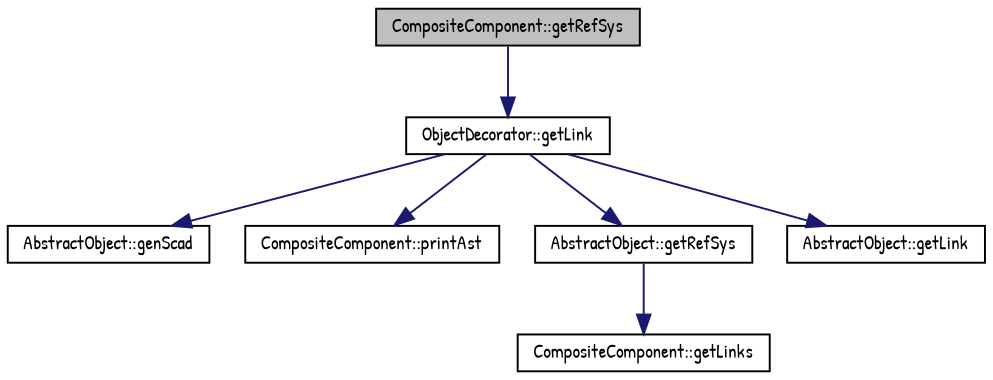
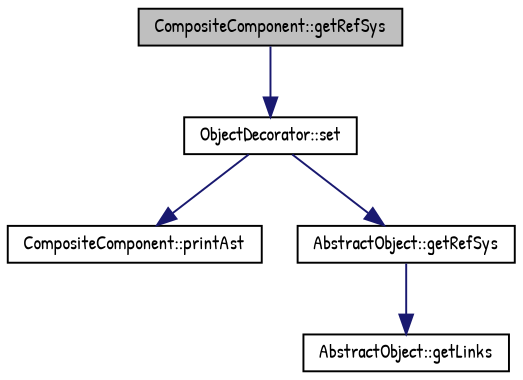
(508, 136) -> (270, 136)
(109, 244) -> none
(886, 244) -> none
(644, 353) -> (406, 353)
